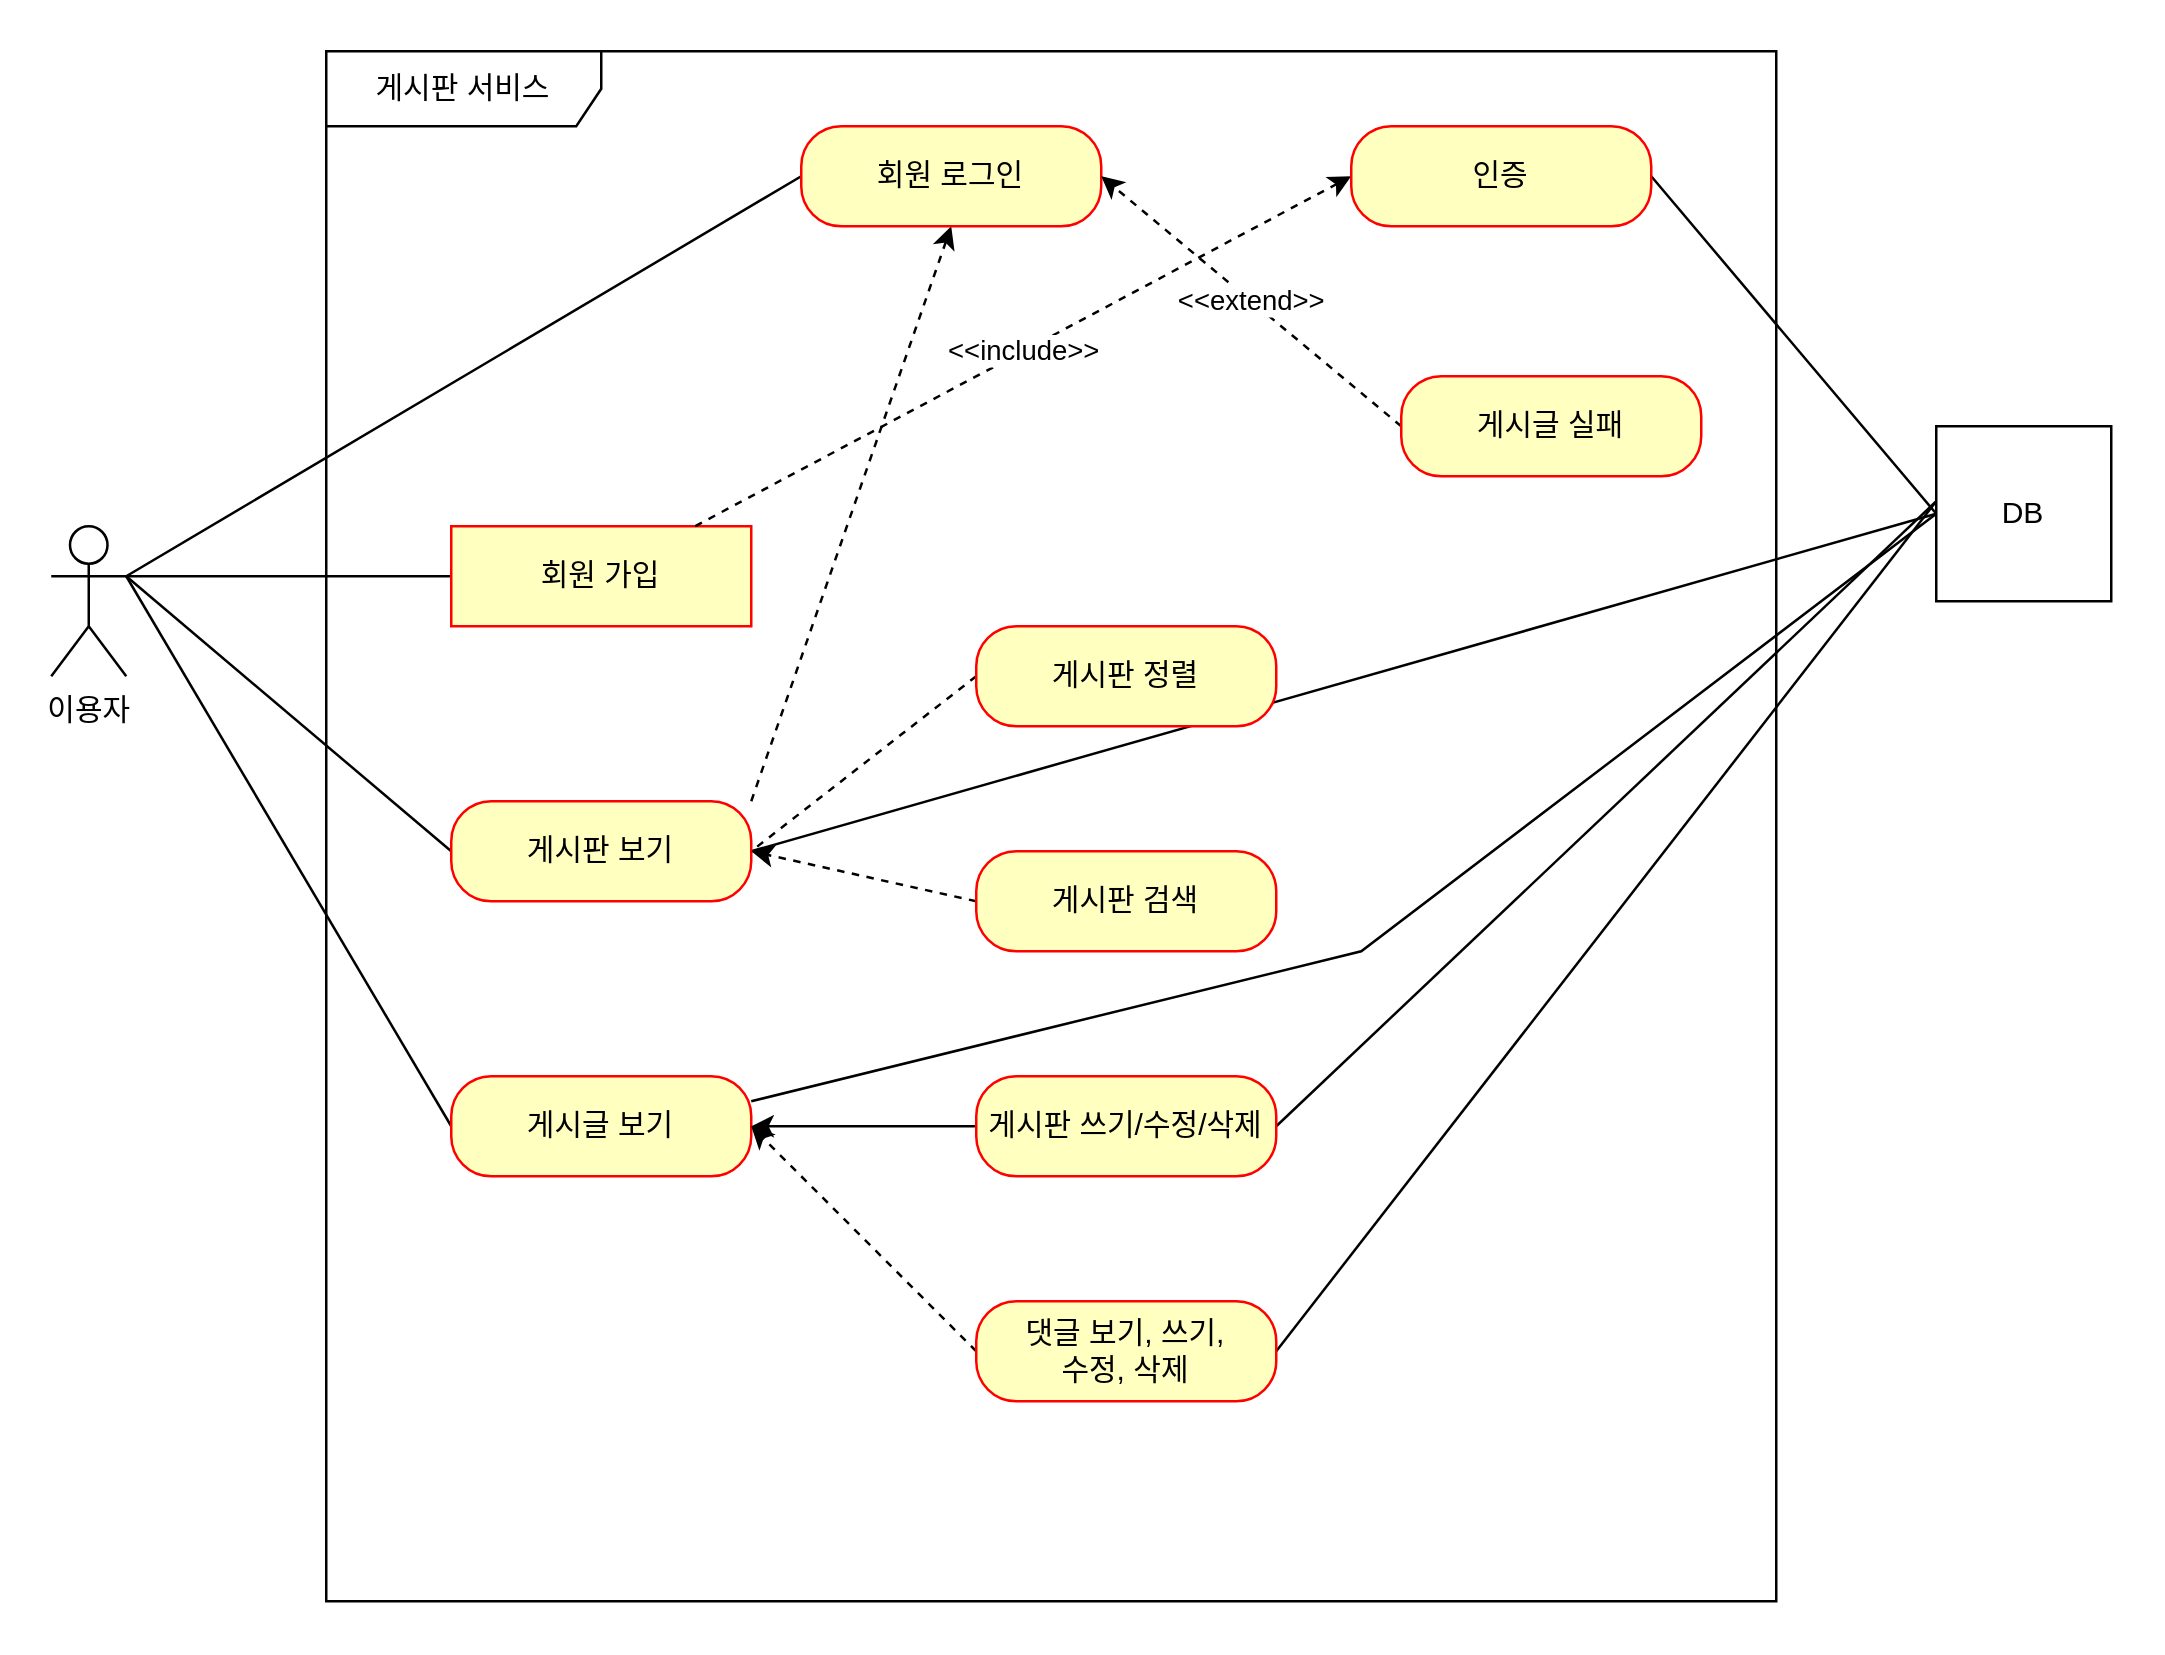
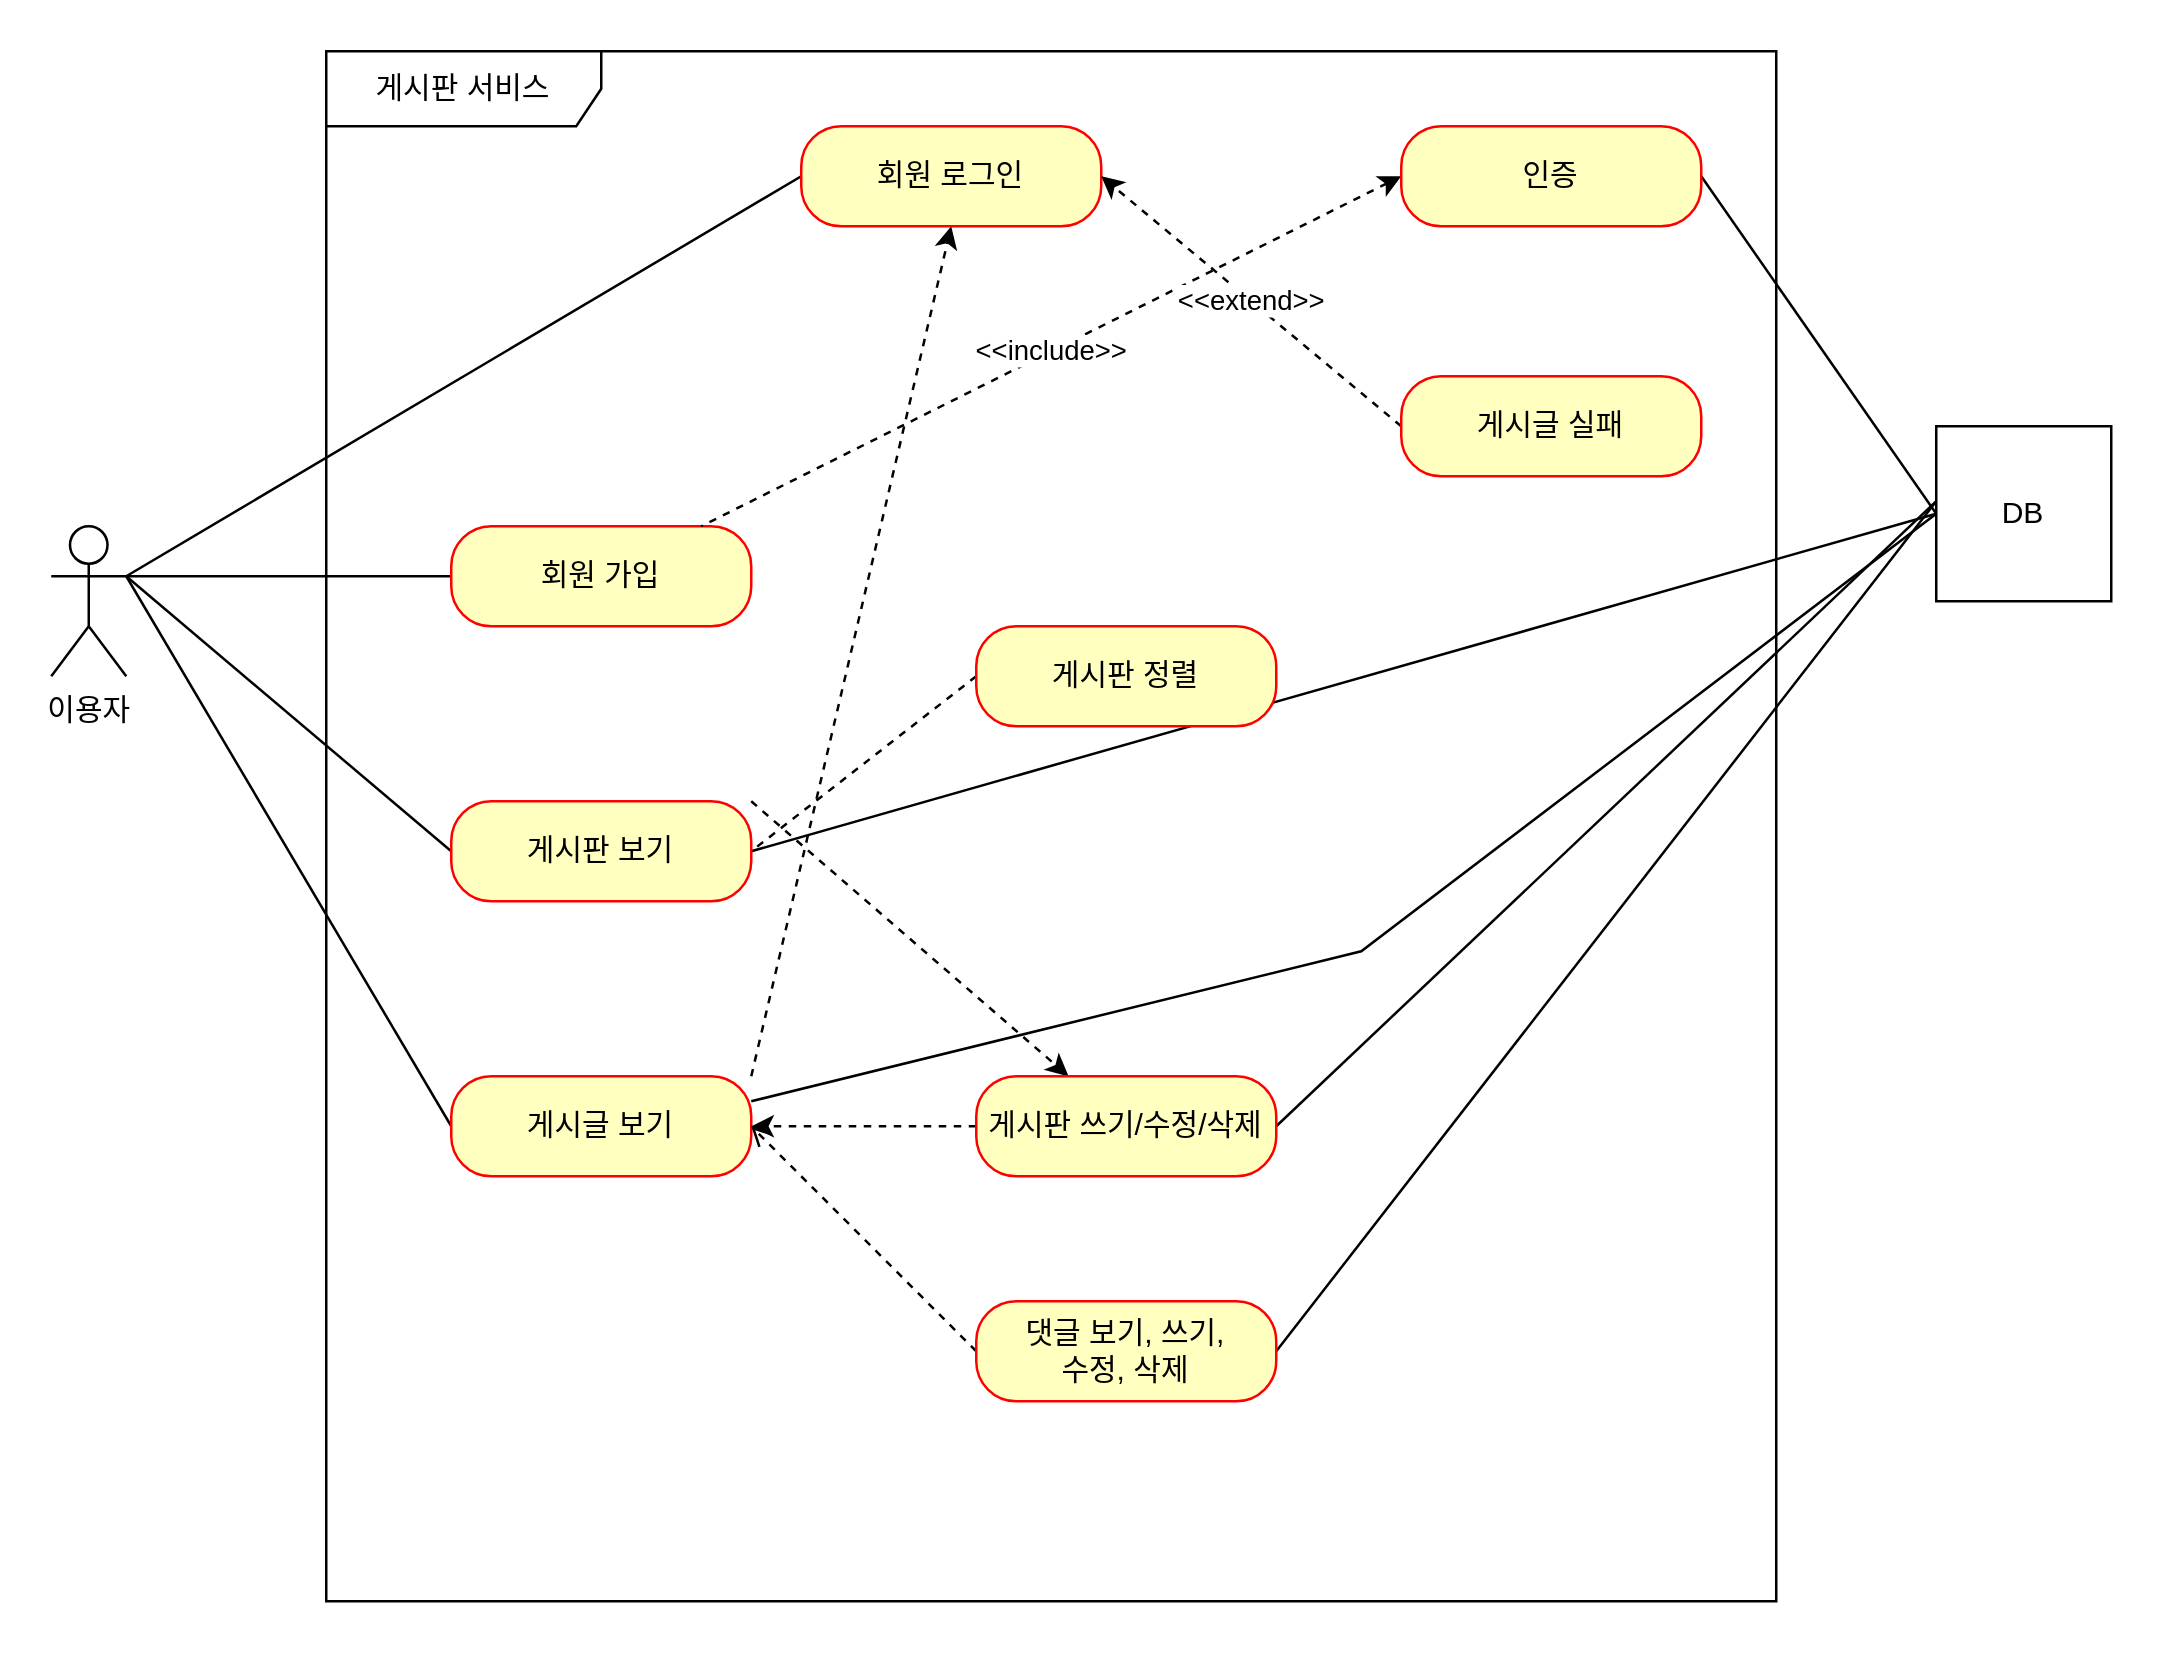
(1501, 176) -> (1551, 176)
(601, 576) -> (601, 576)
none -> (861, 610)
(813, 622) -> (925, 952)
(908, 886) -> none
(1126, 901) -> none
(869, 1126) -> (869, 1126)
(763, 1138) -> (760, 1135)
